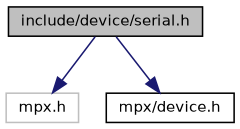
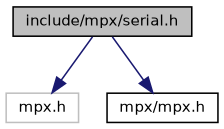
(106, 22) -> (102, 22)
(170, 108) -> (162, 108)
